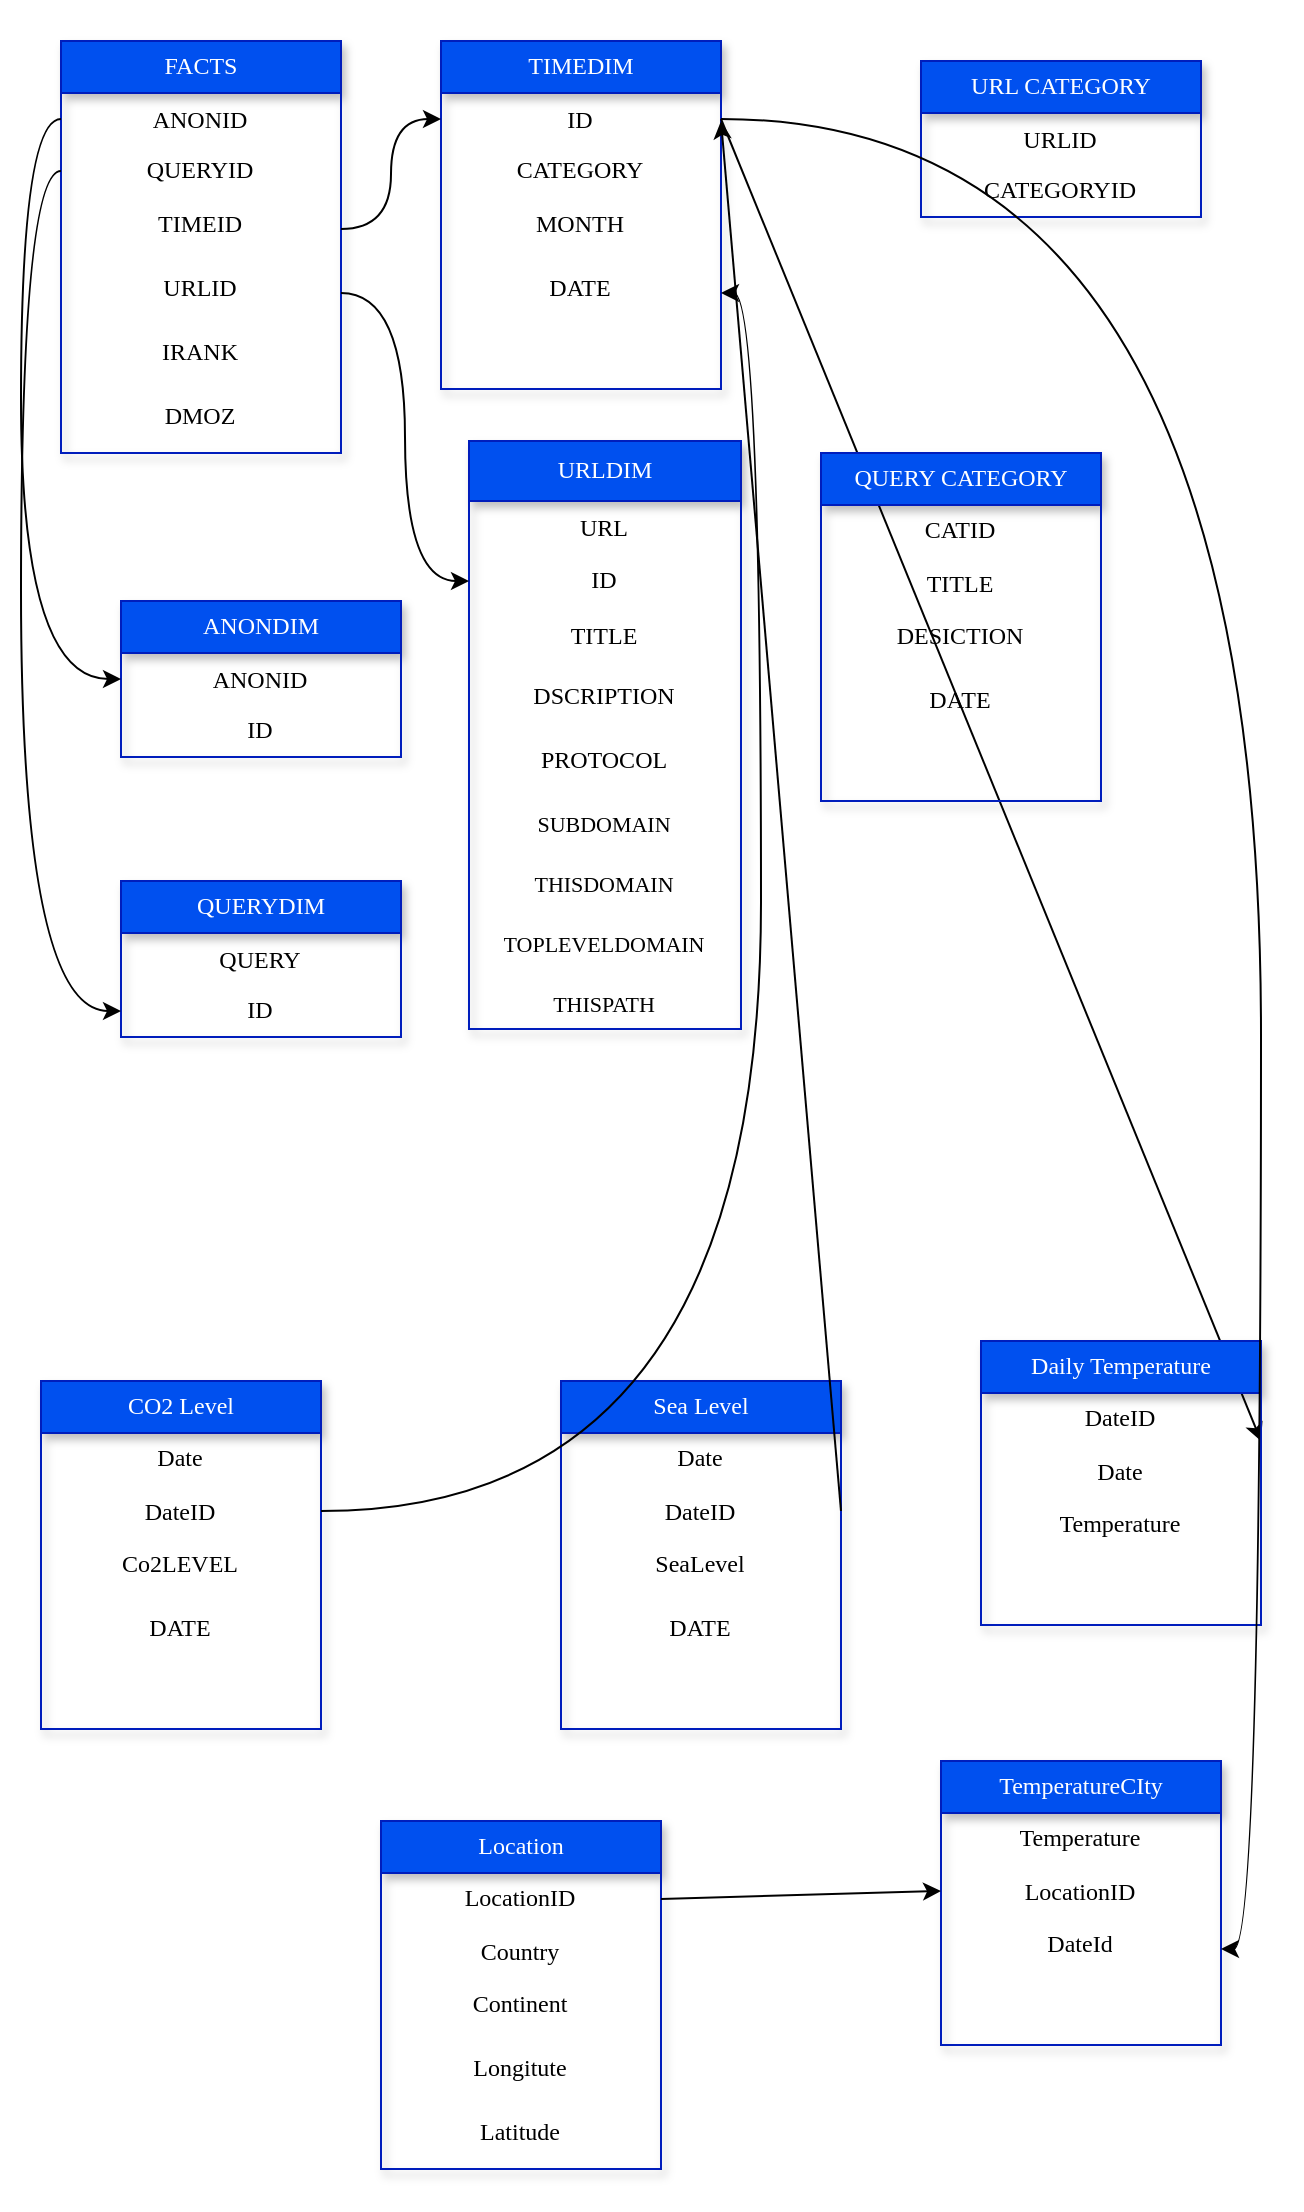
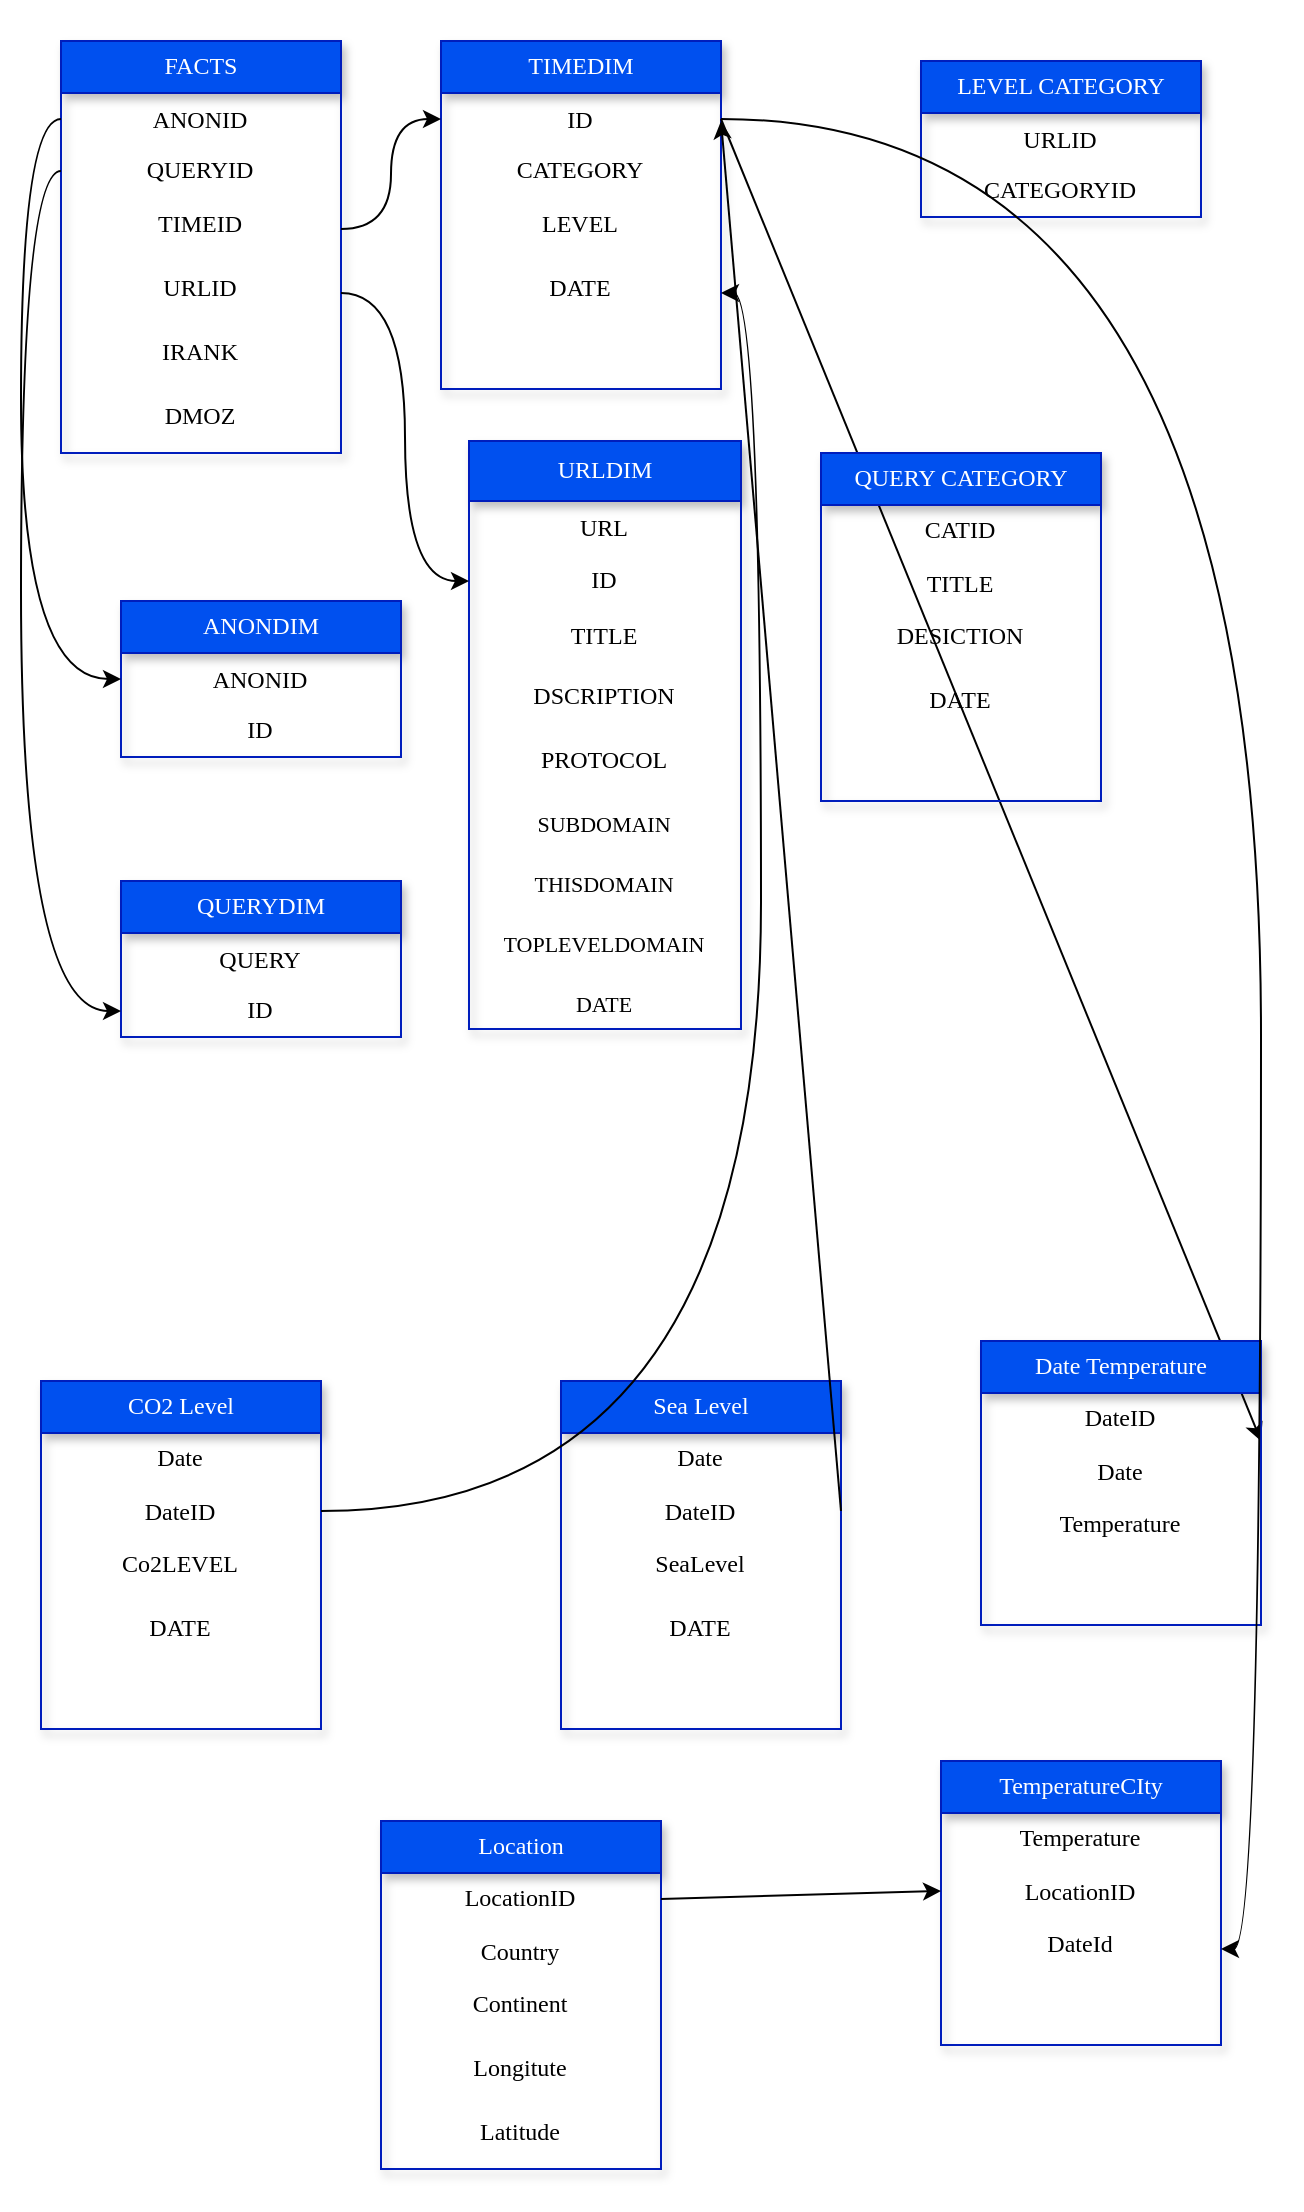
(1062, 87) -> (1062, 87)
(581, 225) -> (581, 225)
(605, 869) -> (605, 869)
(1122, 1367) -> (1122, 1367)
